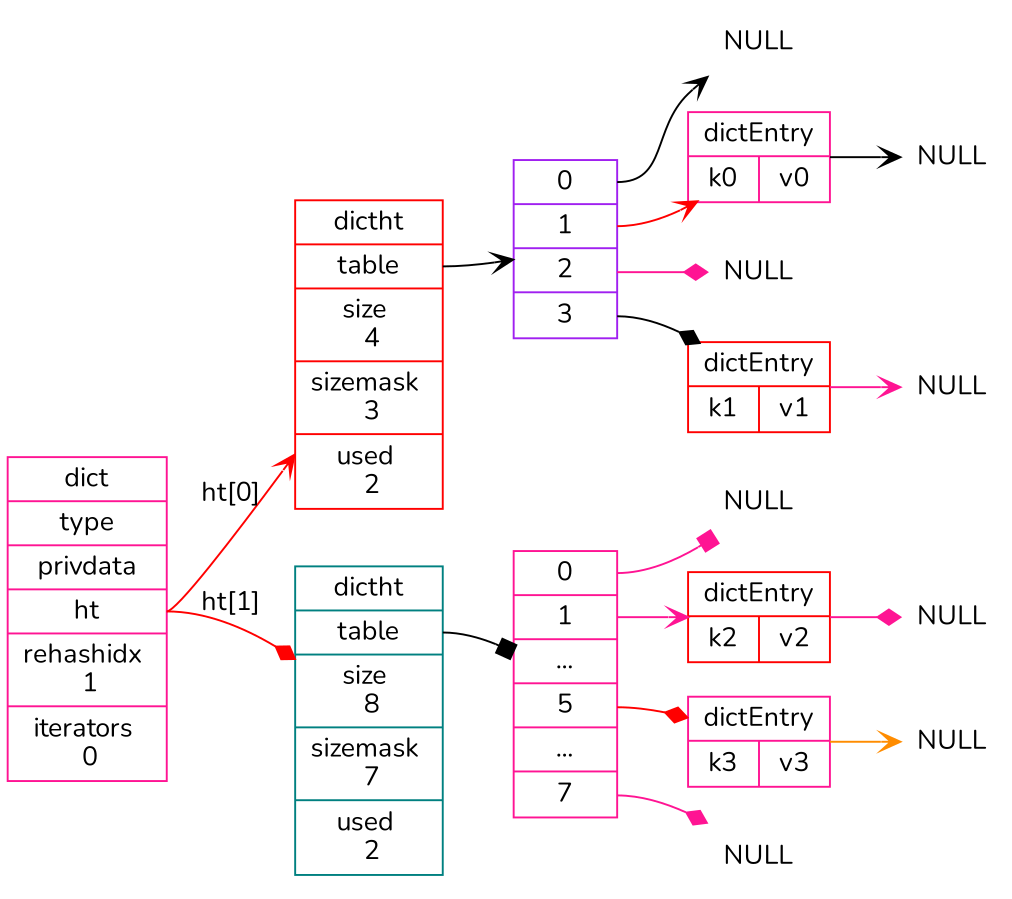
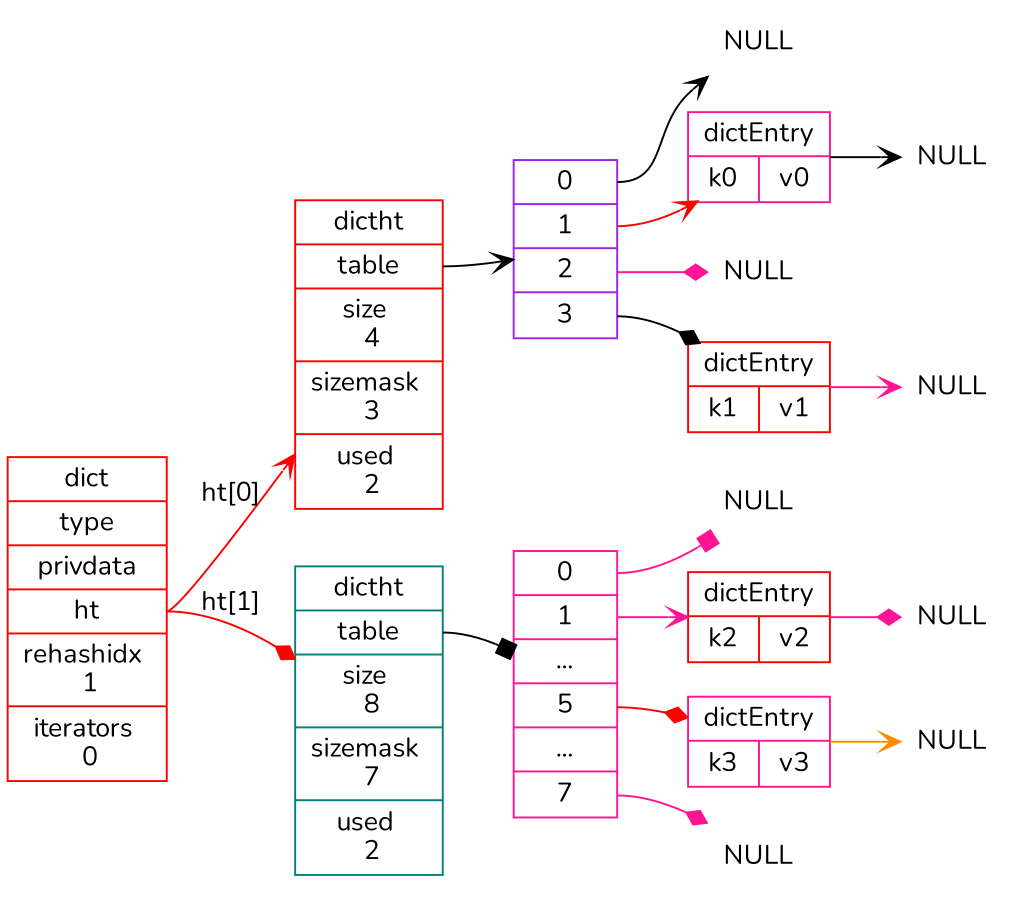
(87, 619) -> (87, 619)
